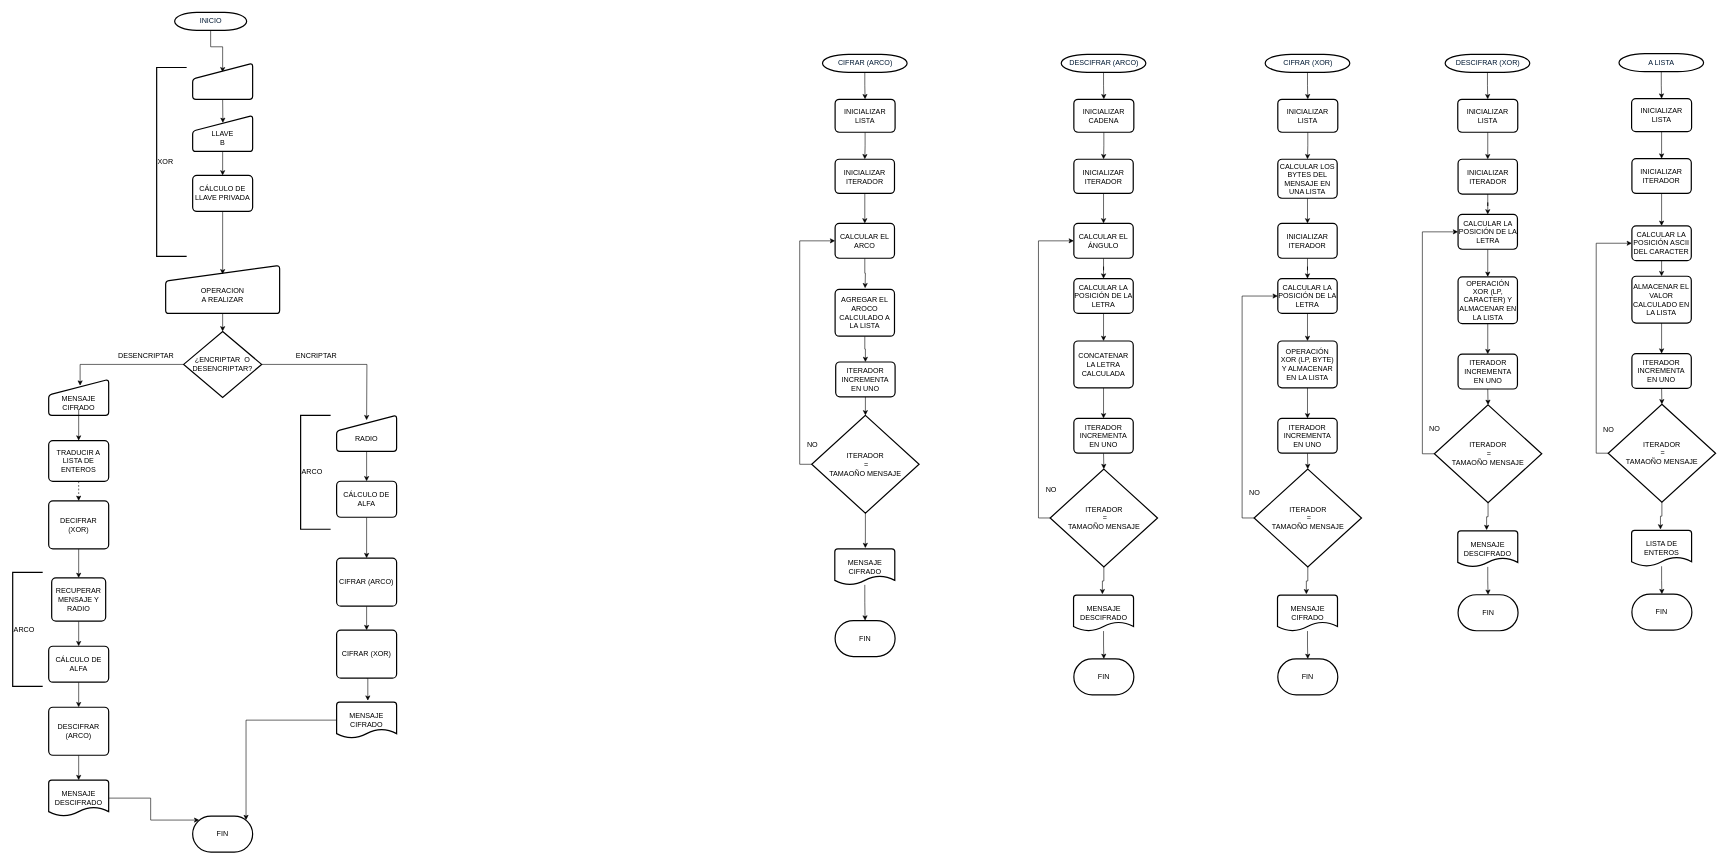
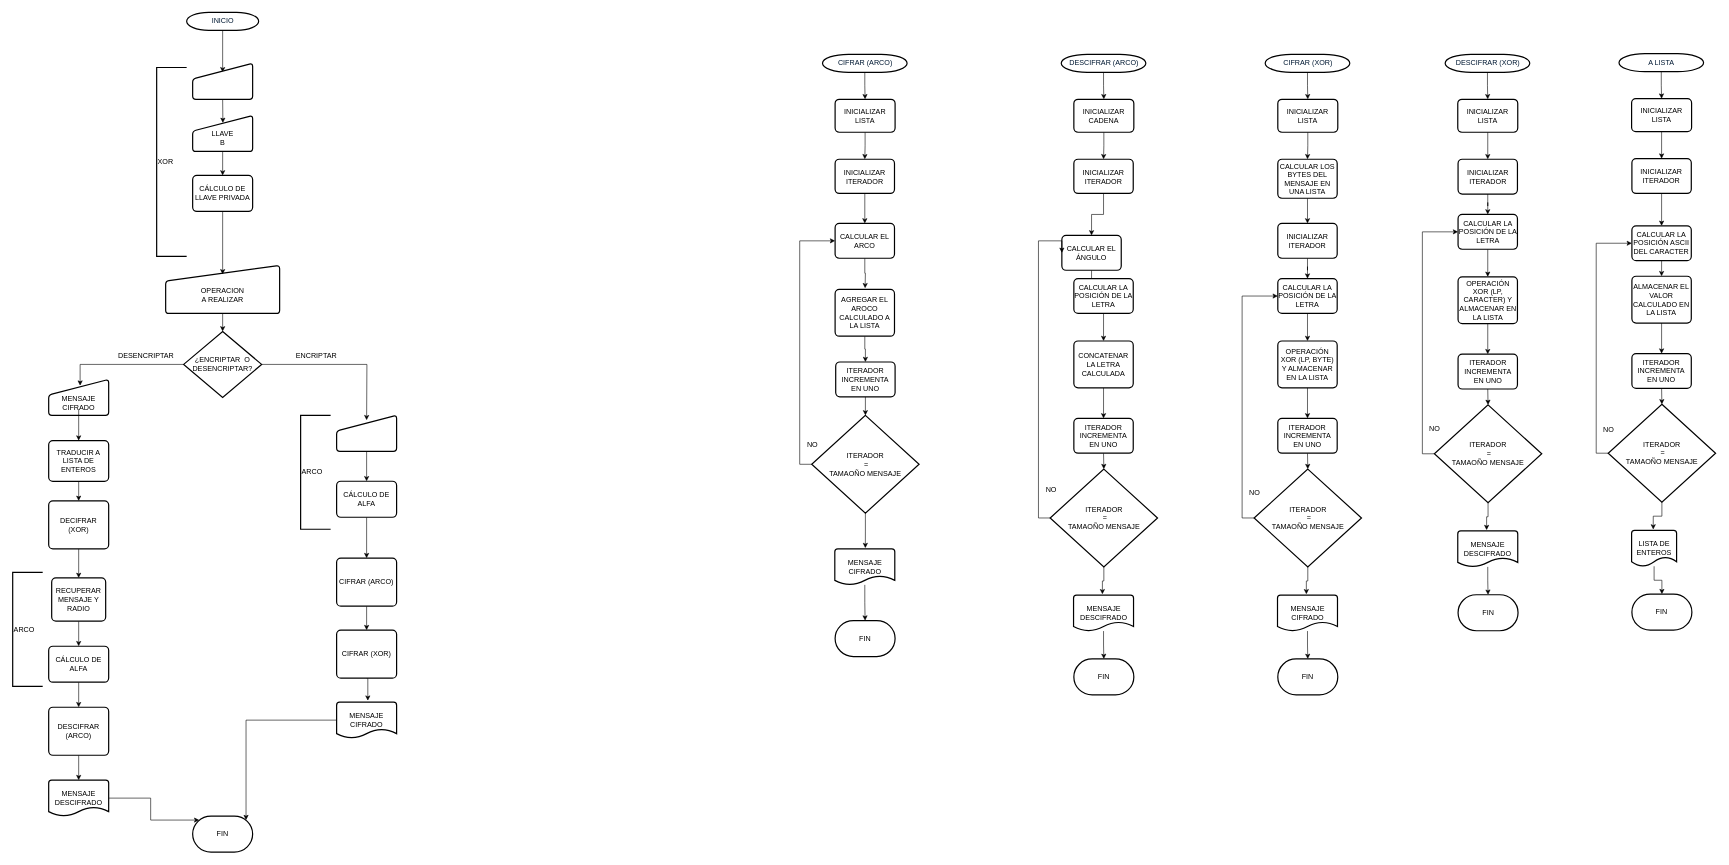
(210, 21) -> (222, 21)
(1103, 241) -> (1091, 253)
(366, 439) -> none
(78, 489) -> (78, 489)
(1662, 548) -> (1654, 548)
